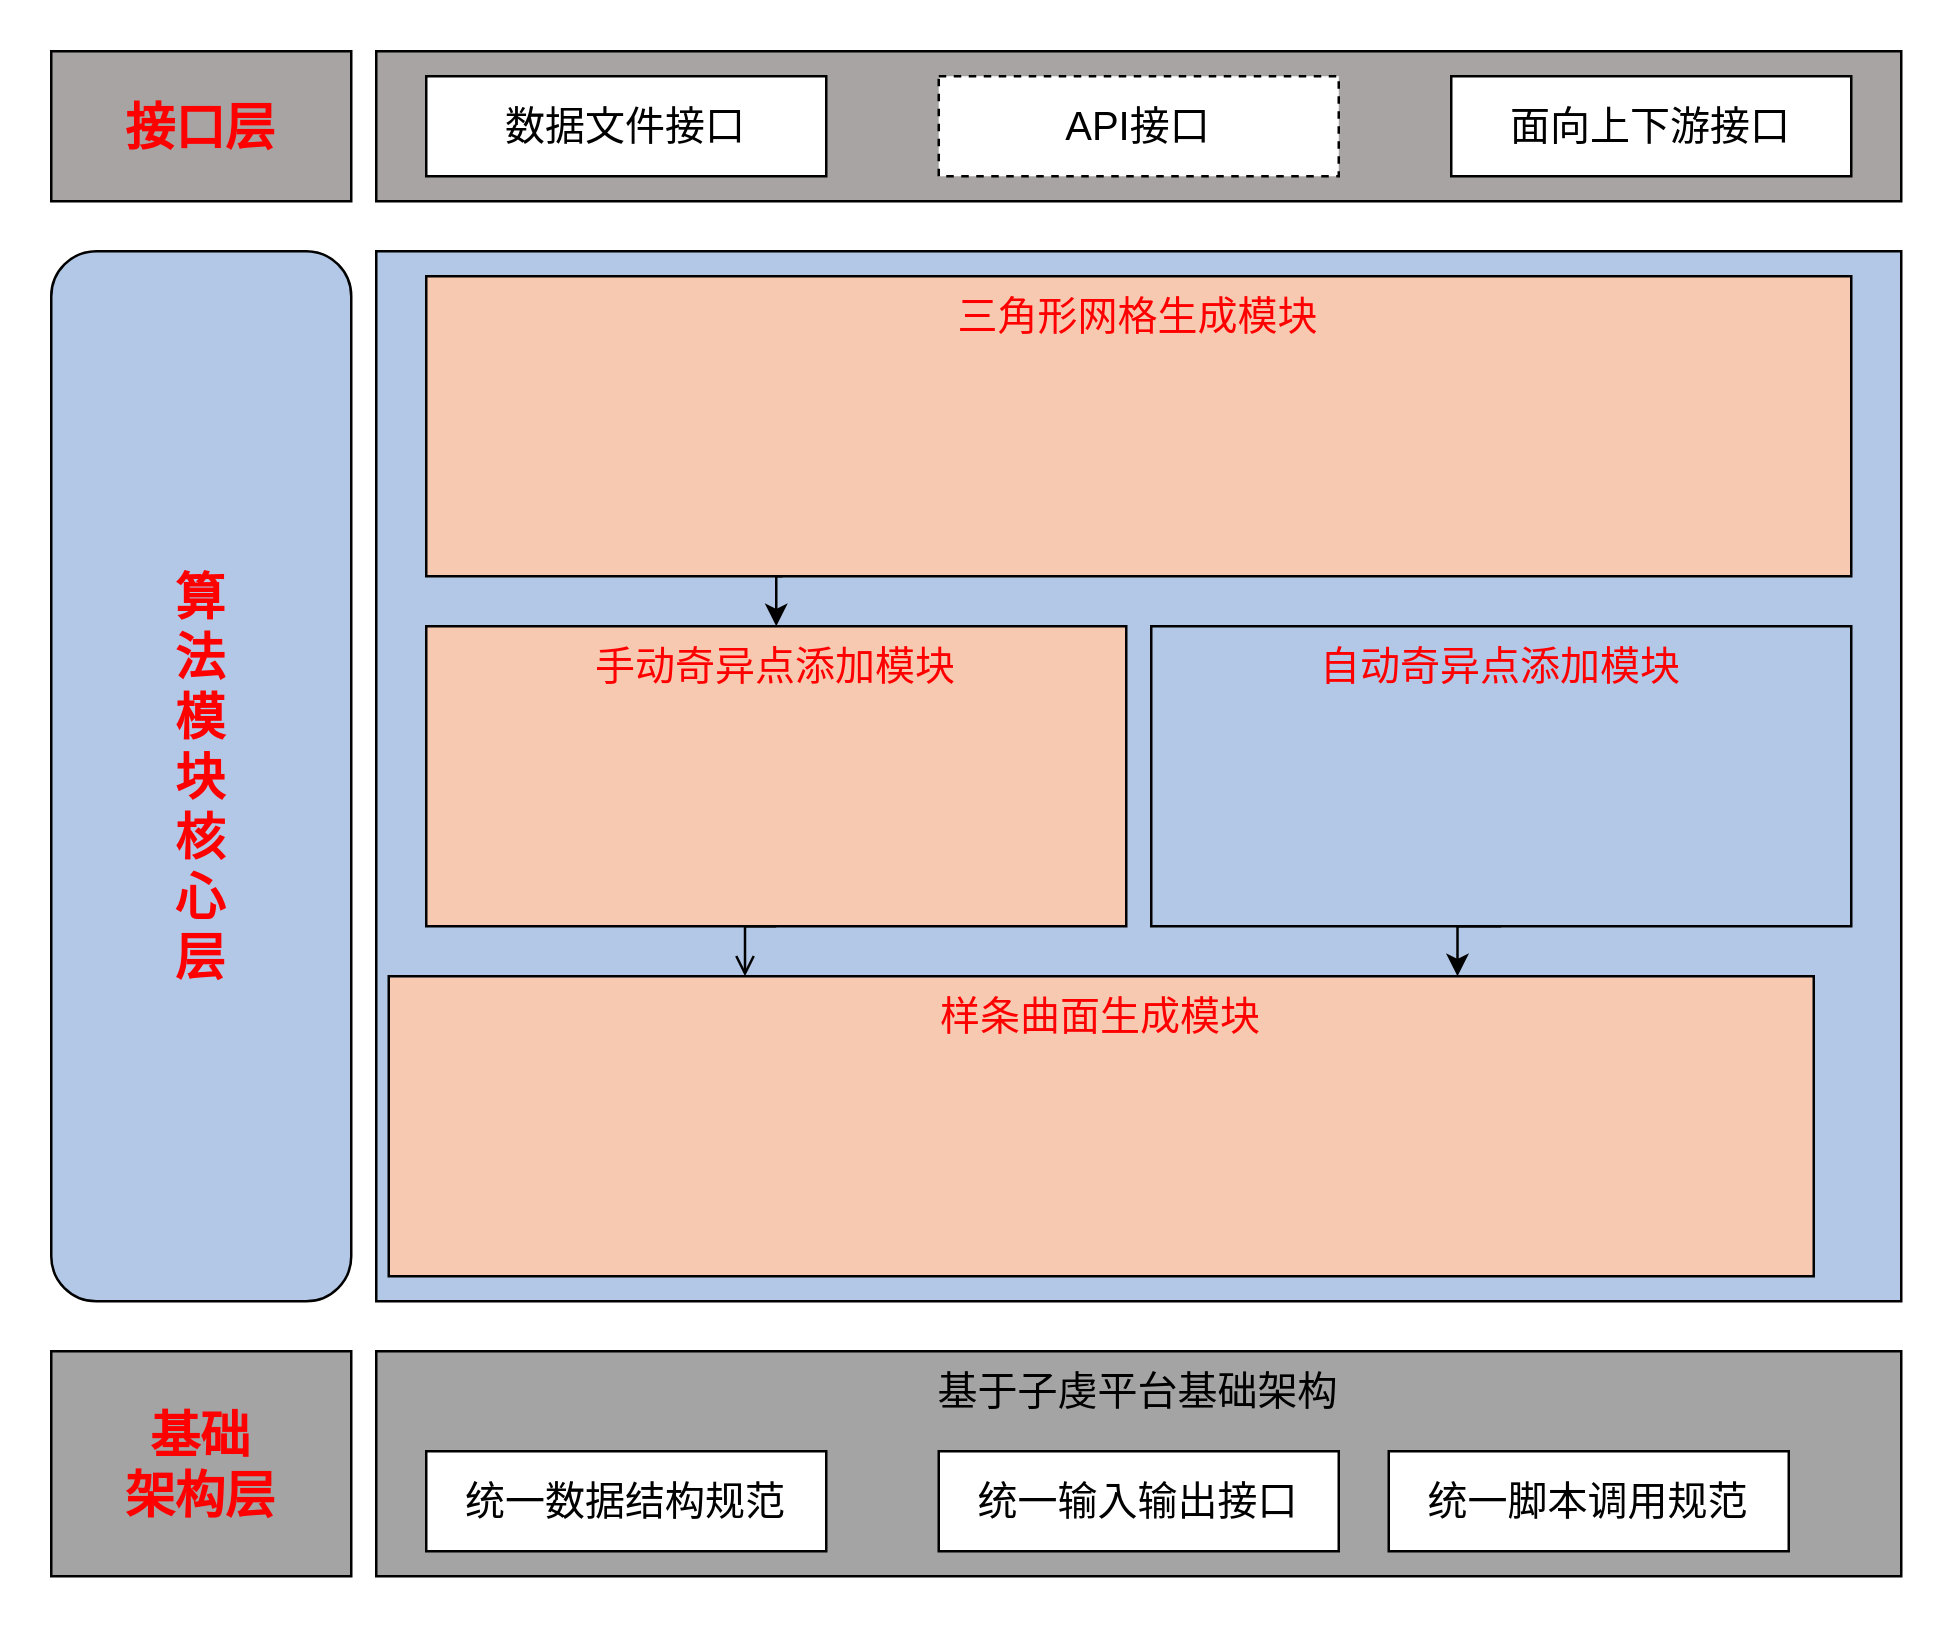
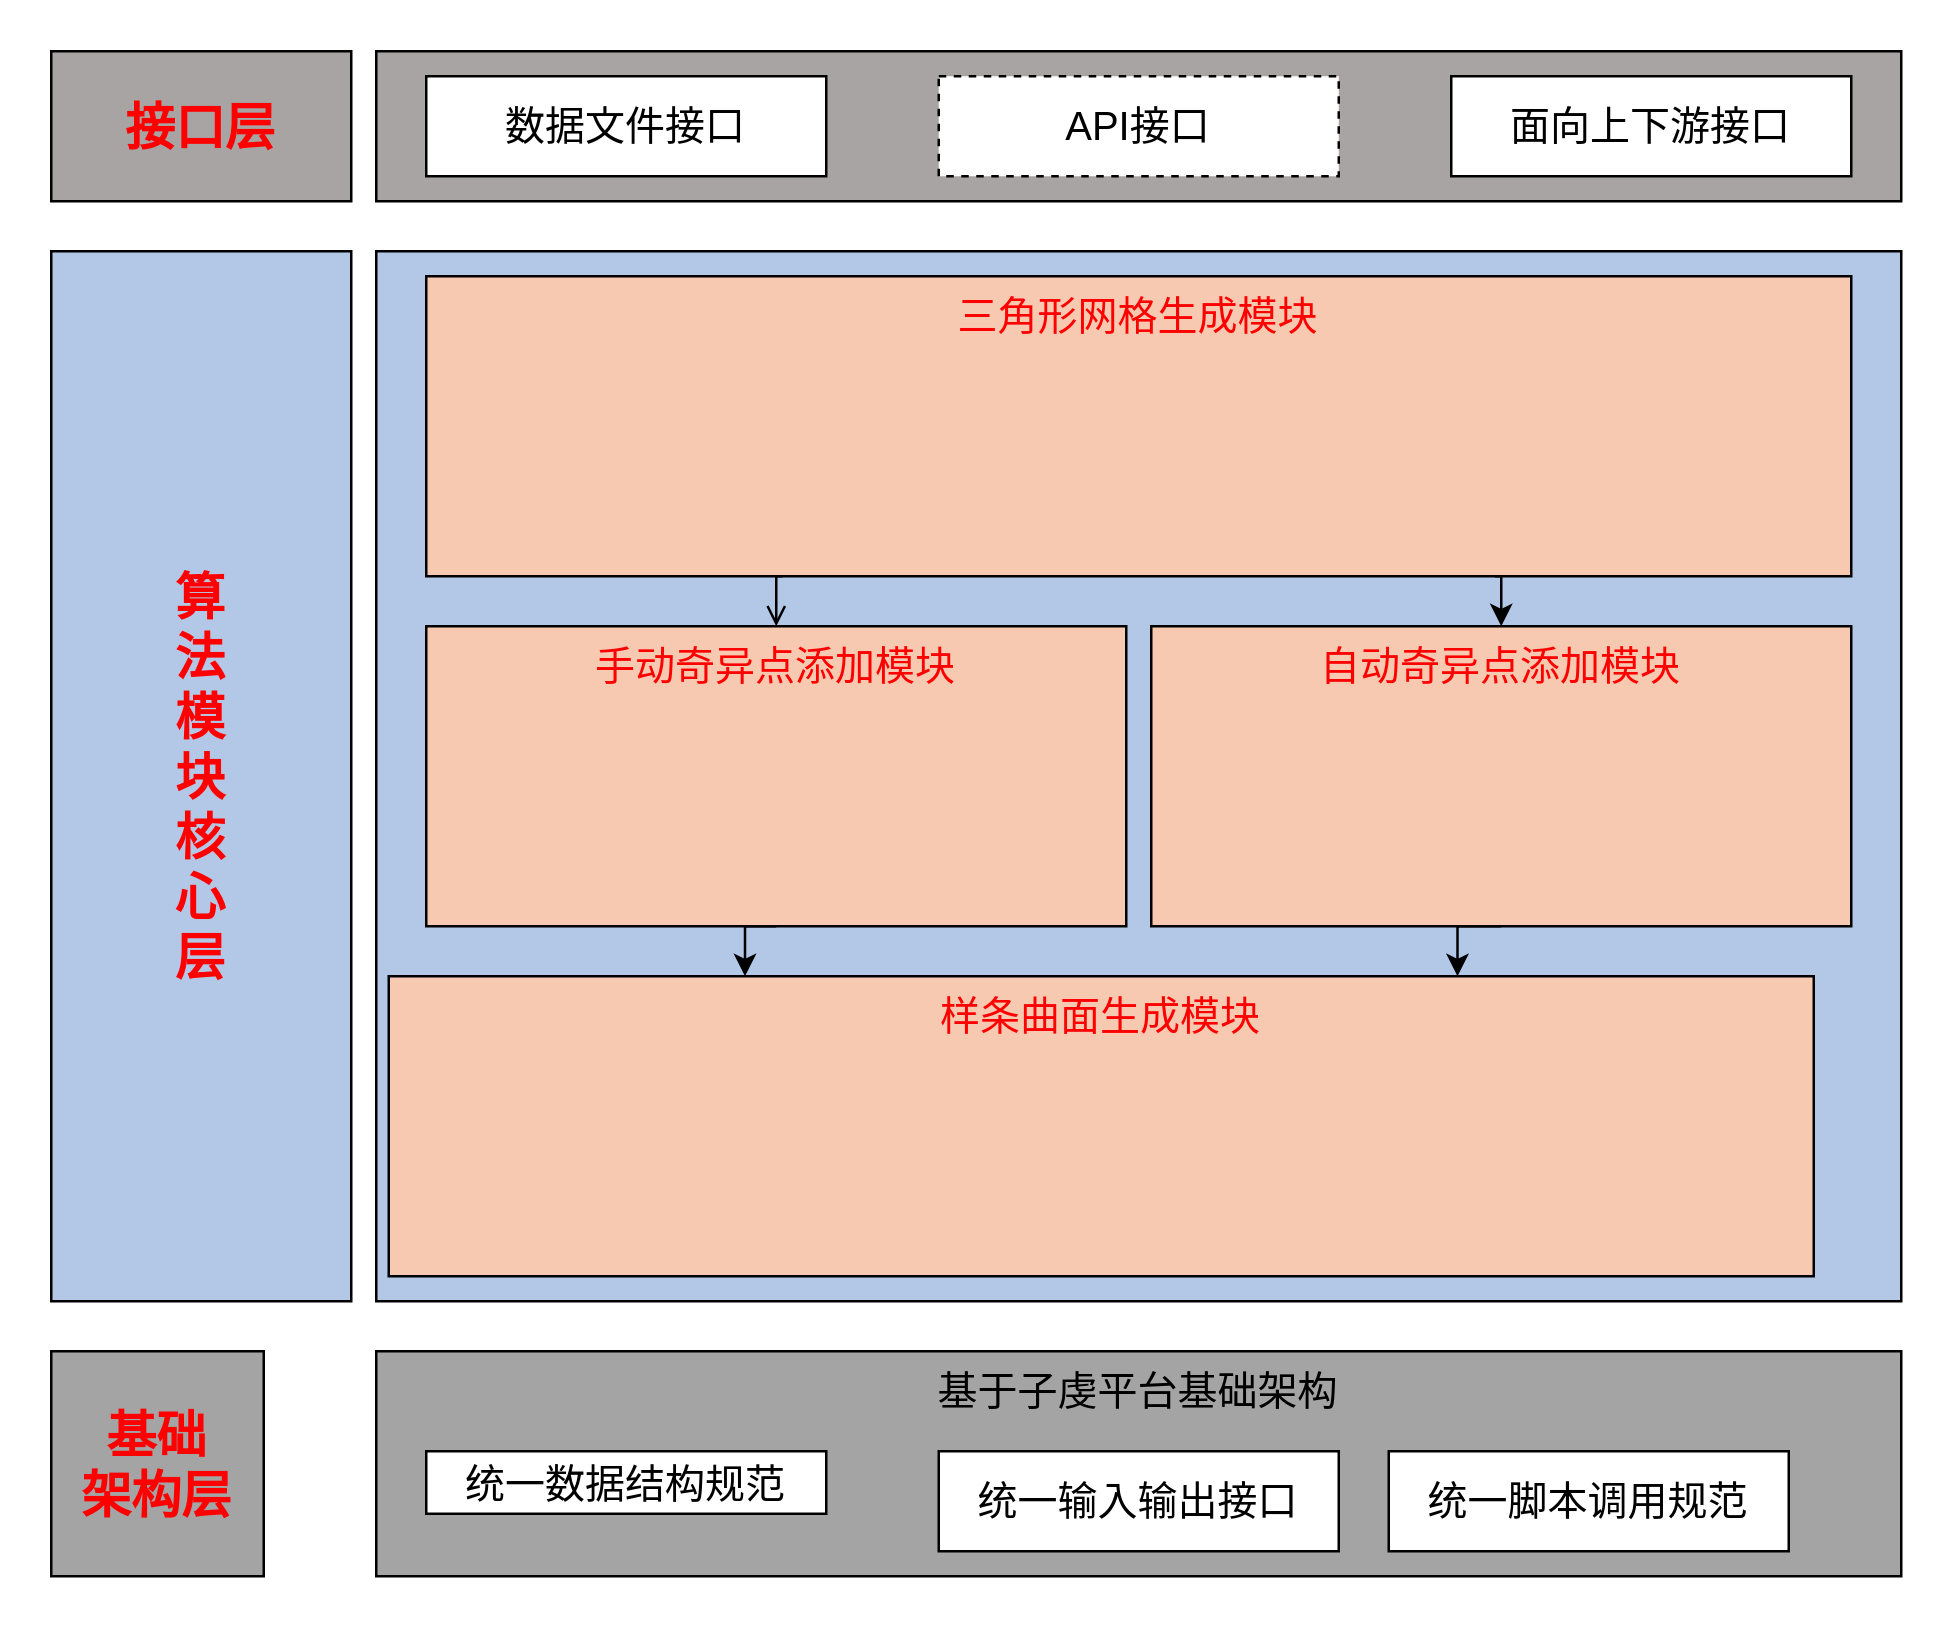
none -> (1501, 591)
(776, 608) -> (776, 612)
(201, 776) -> (201, 776)
(1501, 776) -> (1501, 776)
(745, 962) -> (745, 958)
(201, 1464) -> (158, 1464)
(626, 1501) -> (626, 1483)
